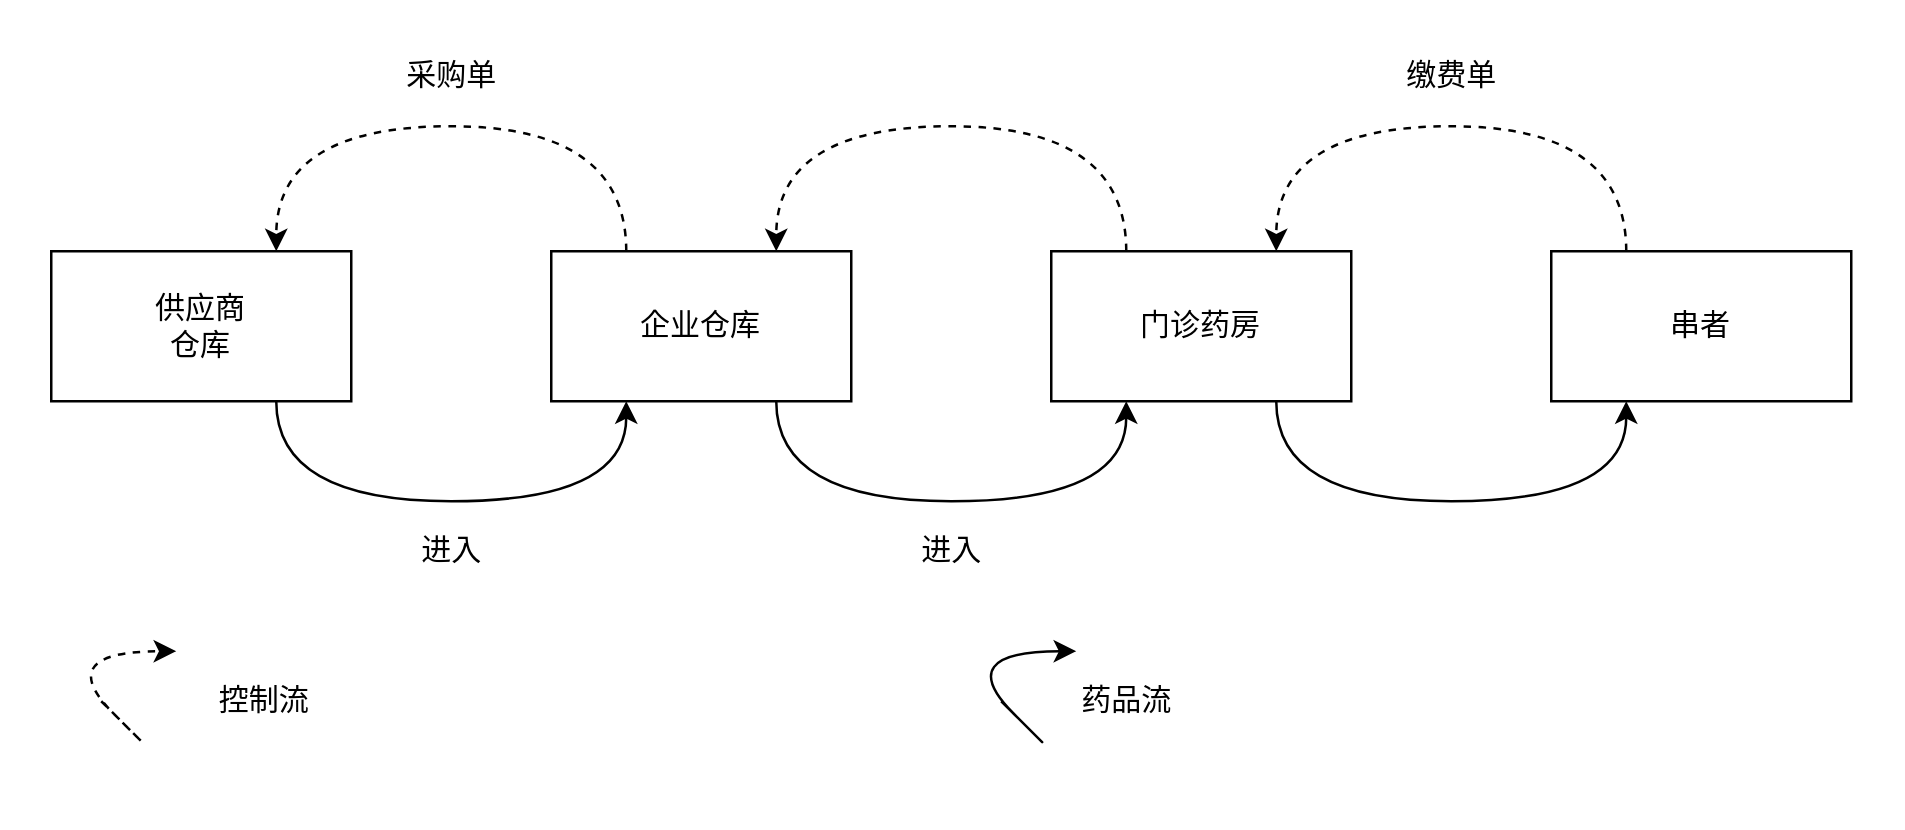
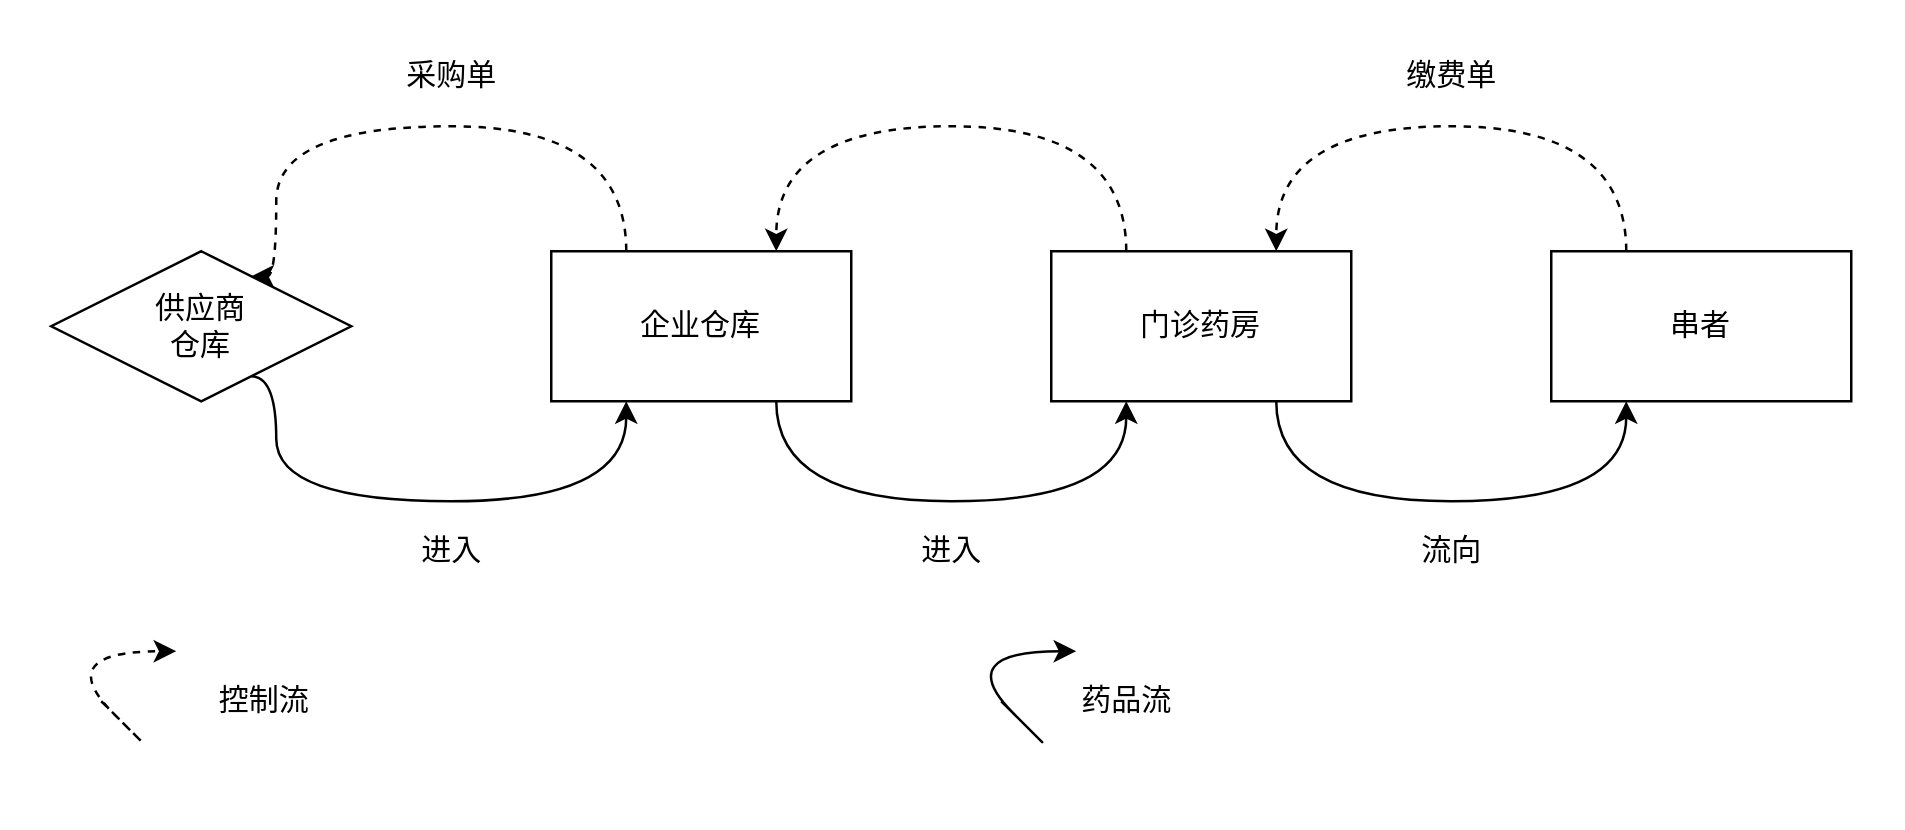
(201, 326) -> (201, 326)
none -> (1451, 551)
